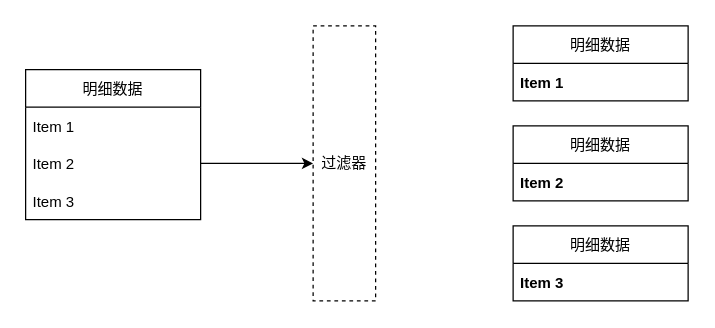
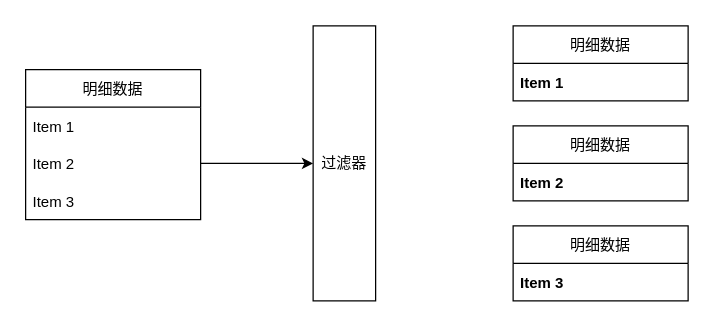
(344, 163) -> (344, 163)
